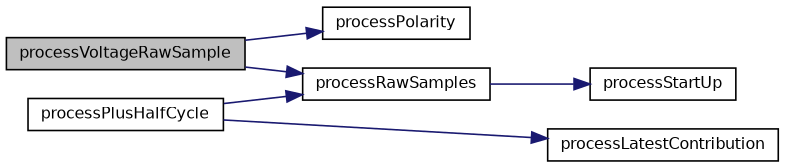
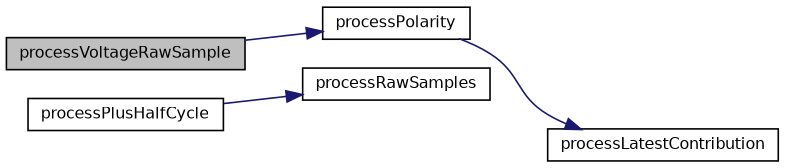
(266, 69) -> none
(663, 84) -> none
(377, 129) -> (515, 78)
